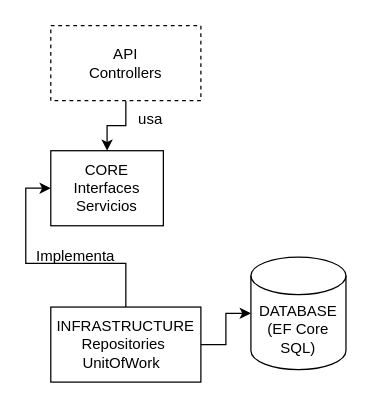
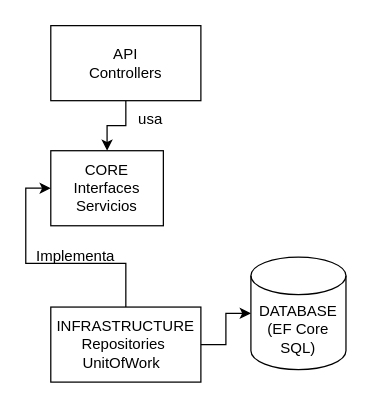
(126, 63) -> (126, 63)
